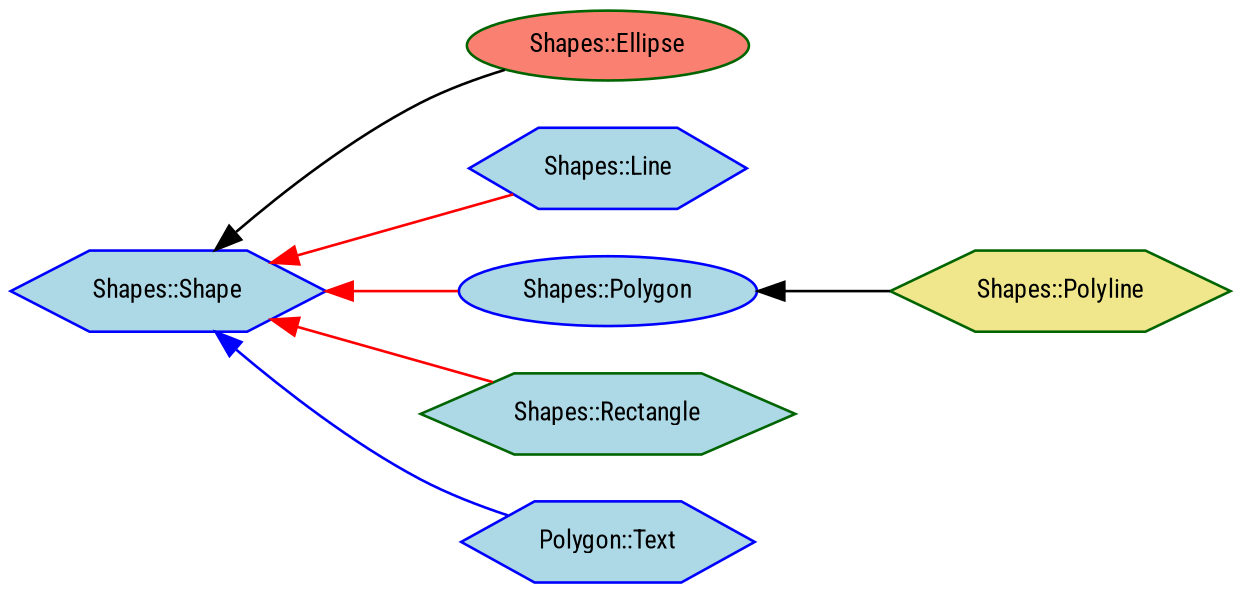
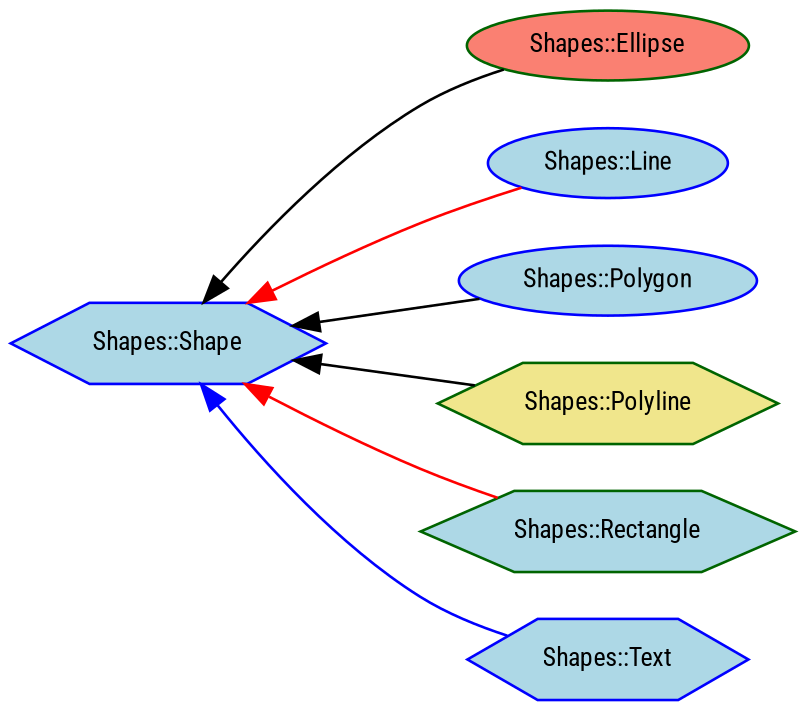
(608, 168) -> (608, 163)
(406, 291) -> (399, 310)
(837, 291) -> (398, 375)
(608, 542) -> (608, 659)
